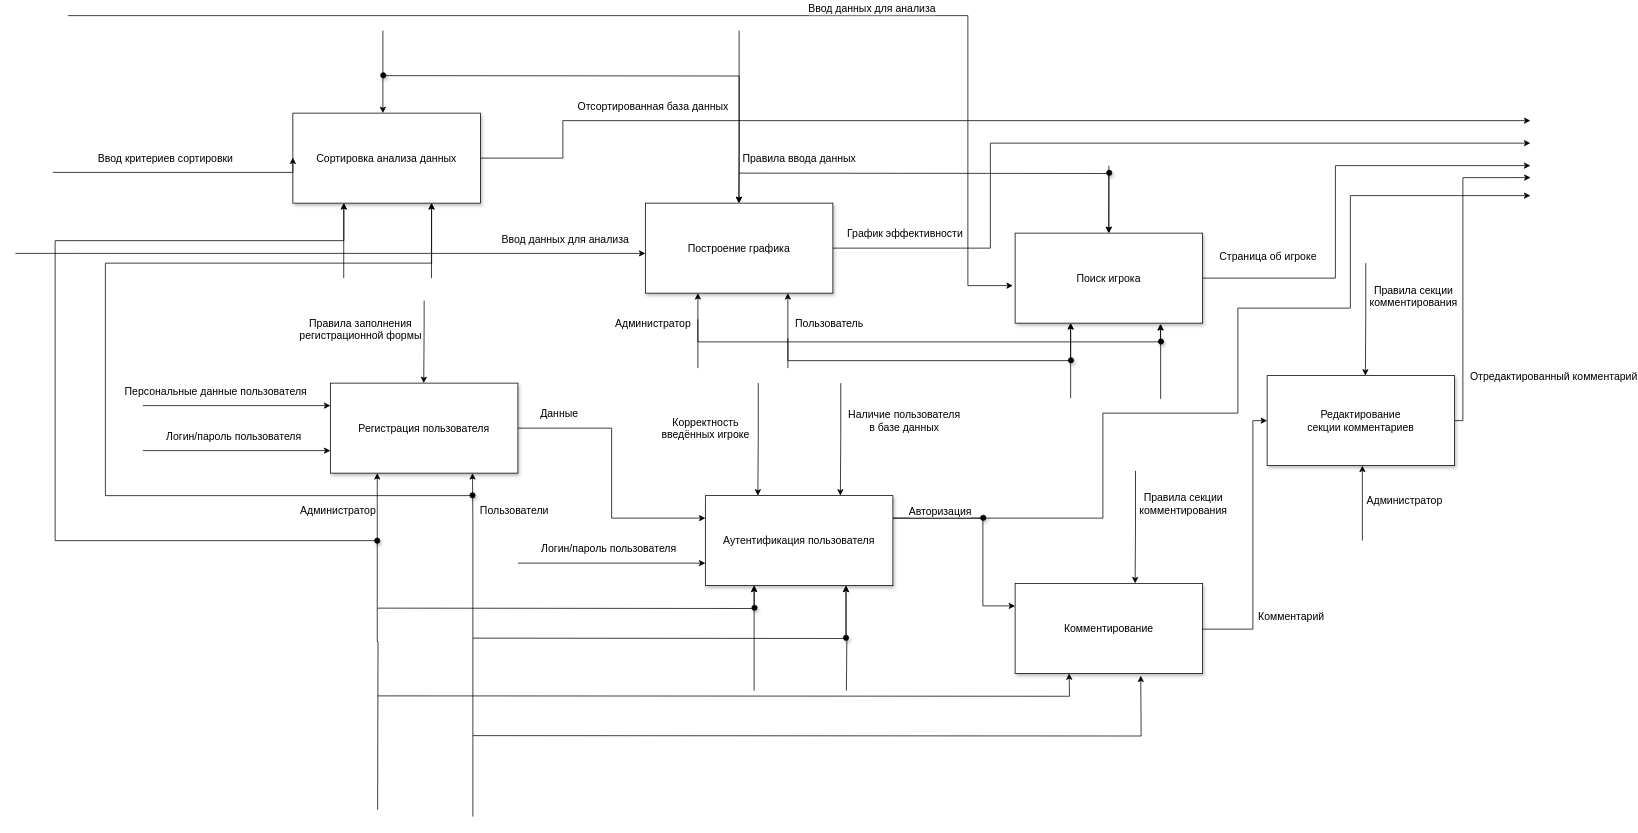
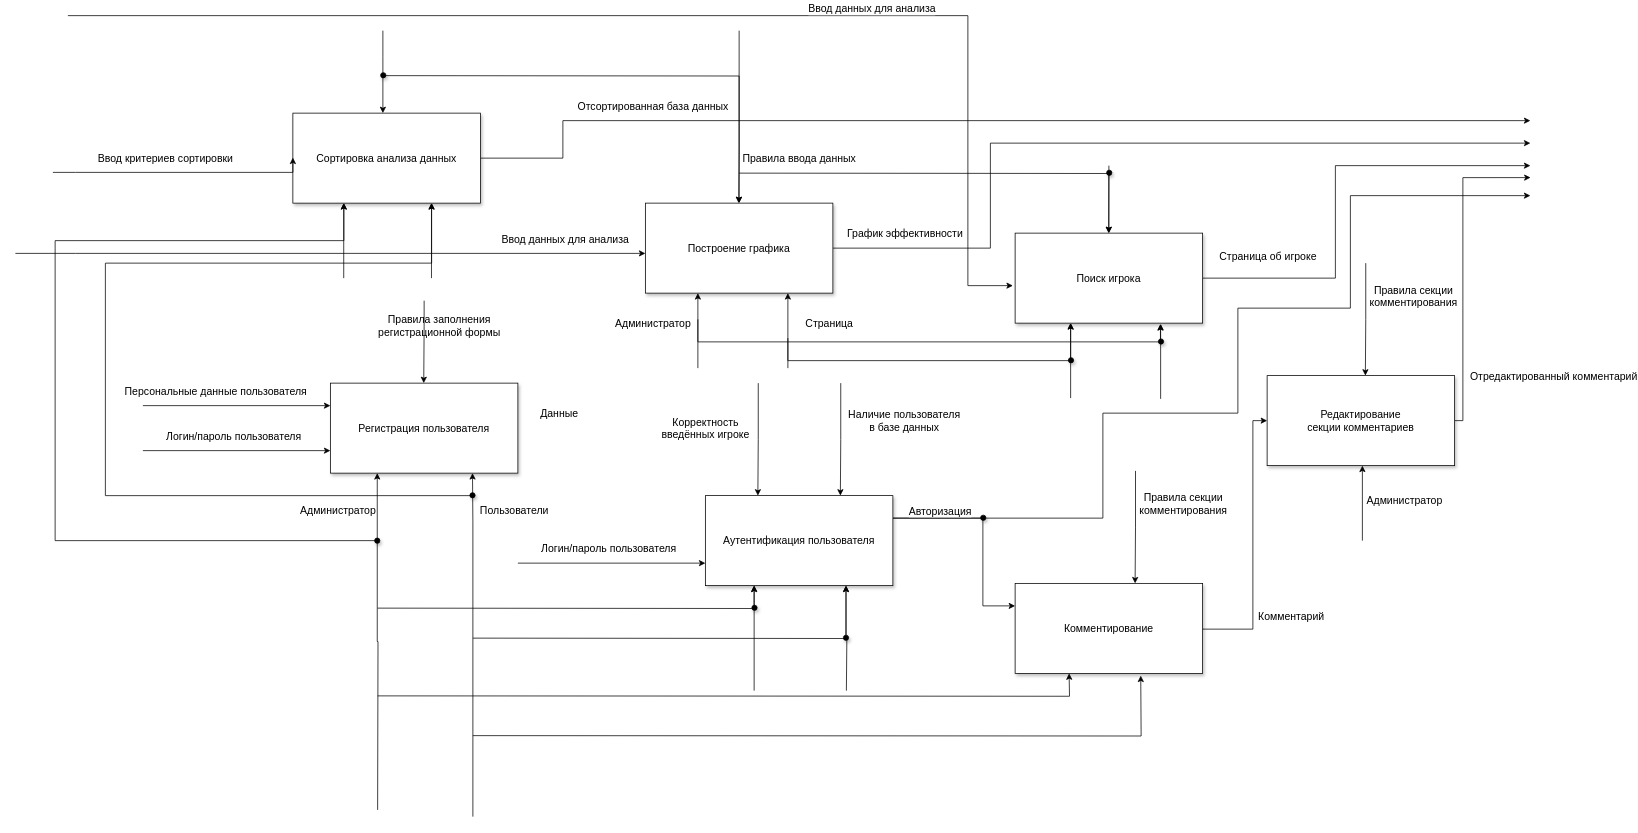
(830, 323) -> (830, 323)
(360, 329) -> (439, 325)
(612, 472) -> none
